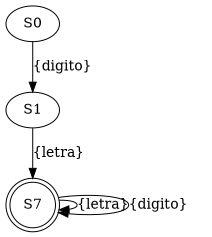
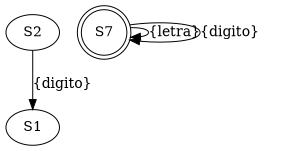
(33, 24) -> (33, 32)
(33, 148) -> none
